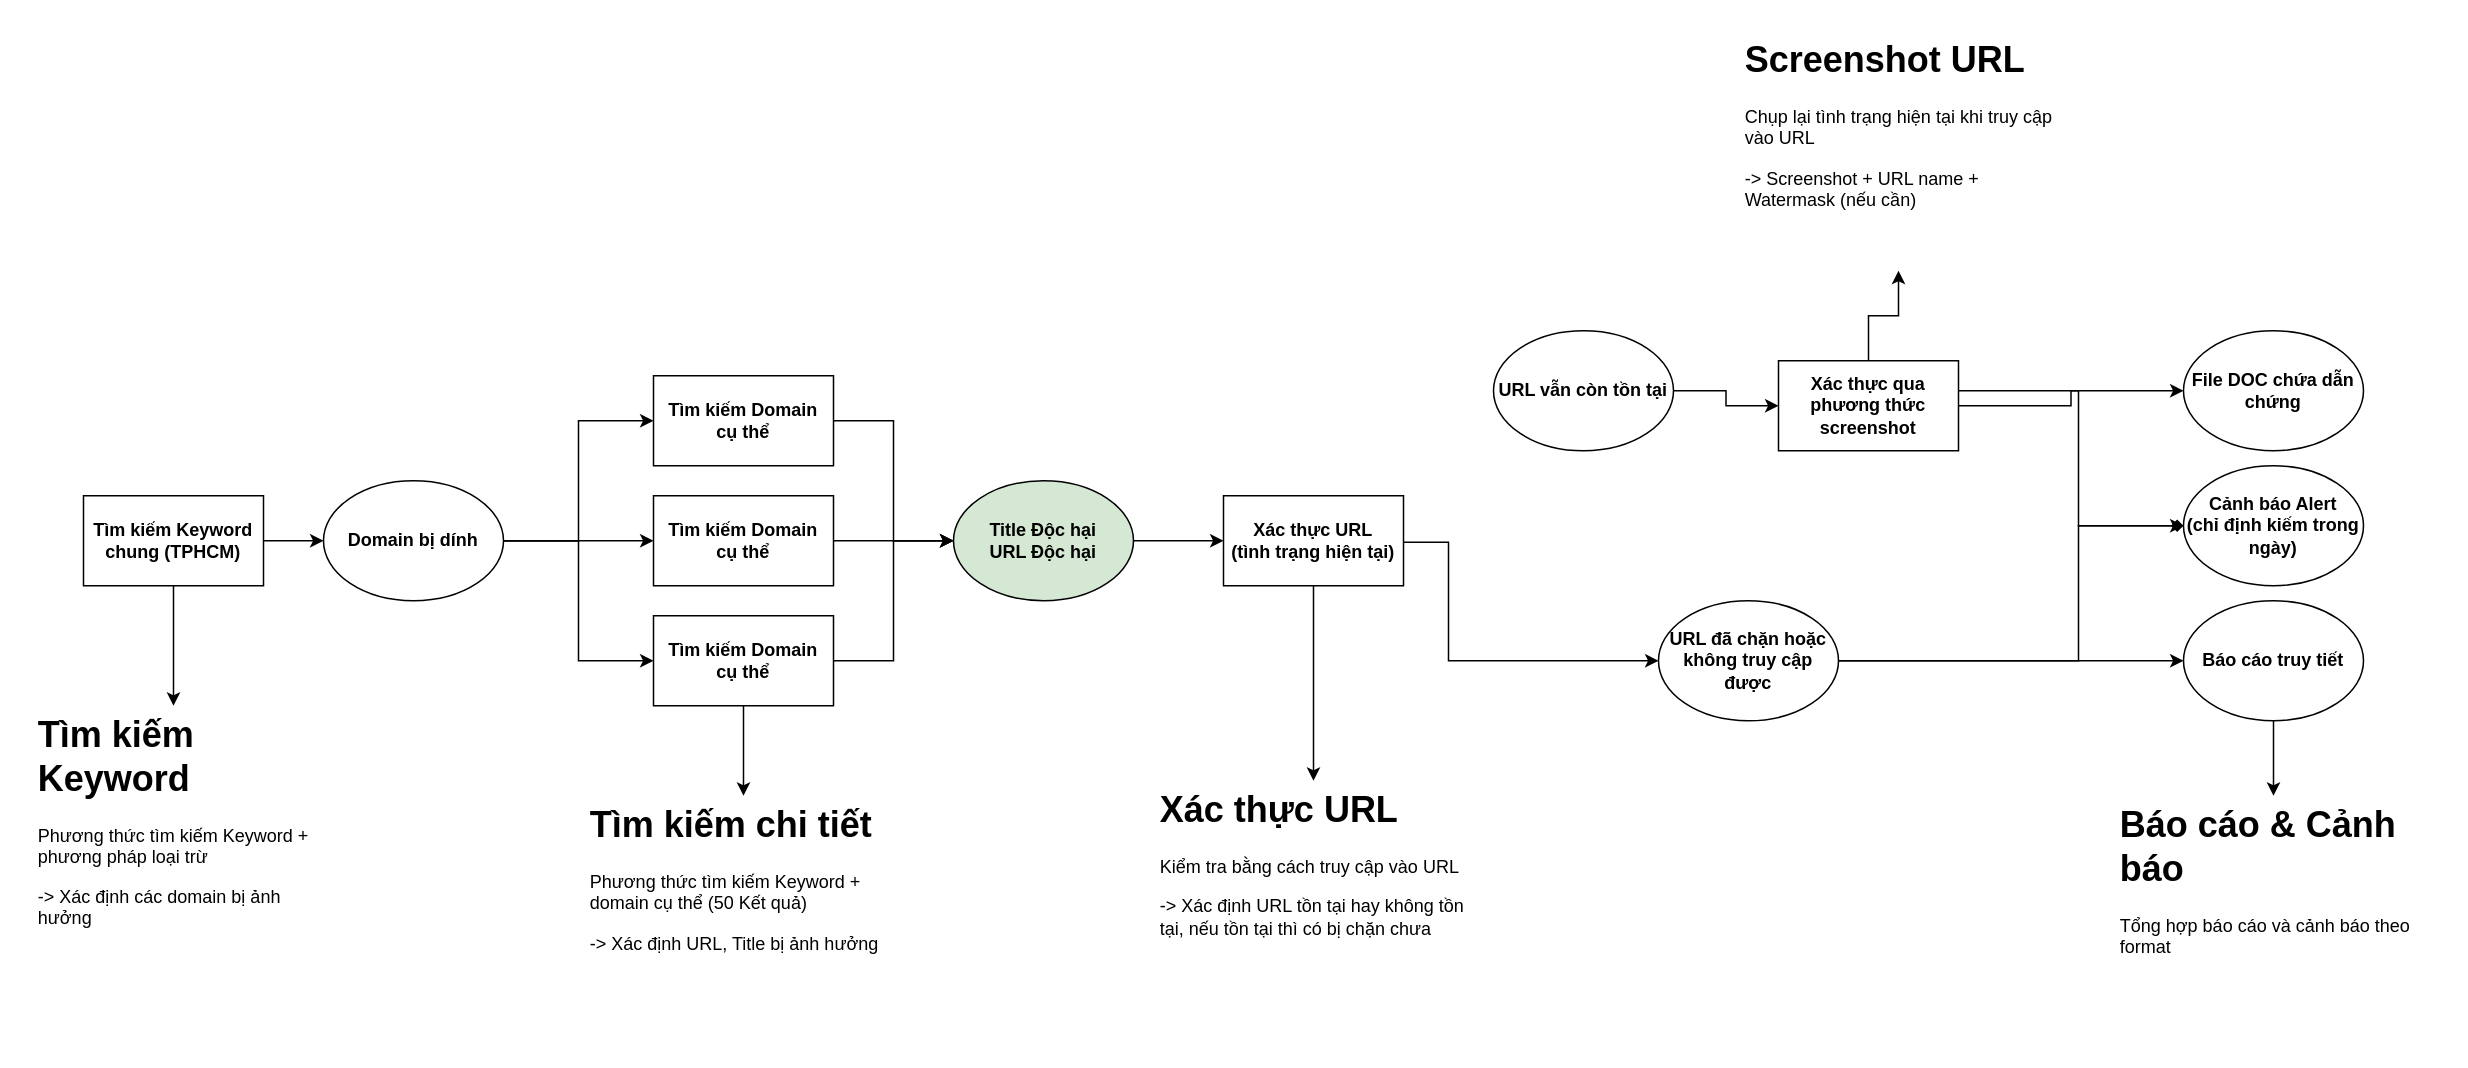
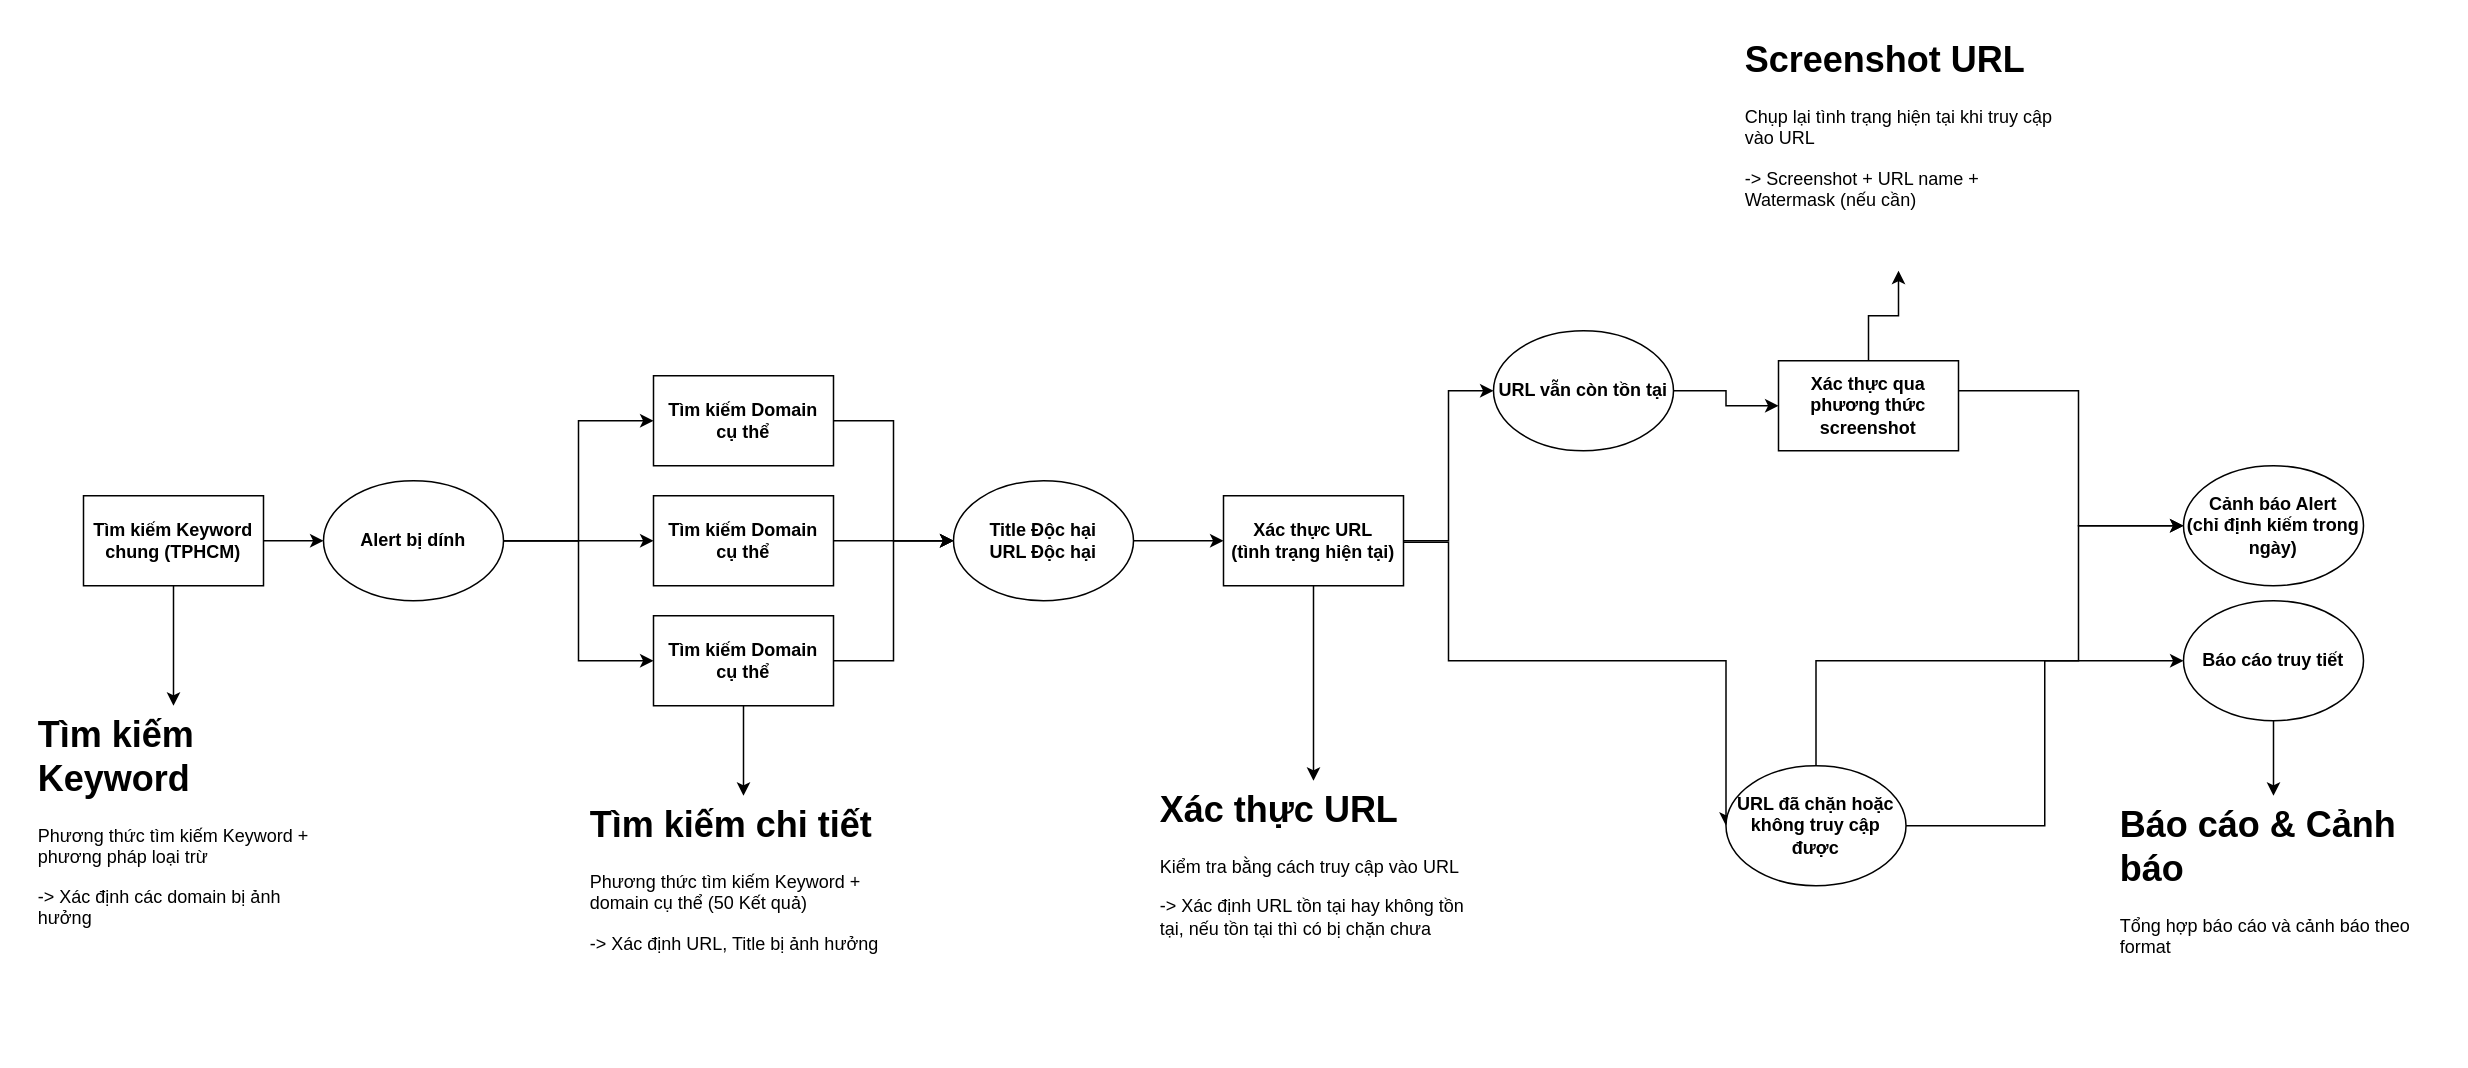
(2273, 391) -> none
(2078, 393) -> (2078, 393)
(2021, 406) -> none
none -> (1448, 448)
(413, 541) -> (413, 541)
(1043, 541) -> (1043, 541)
(1748, 661) -> (1816, 826)
